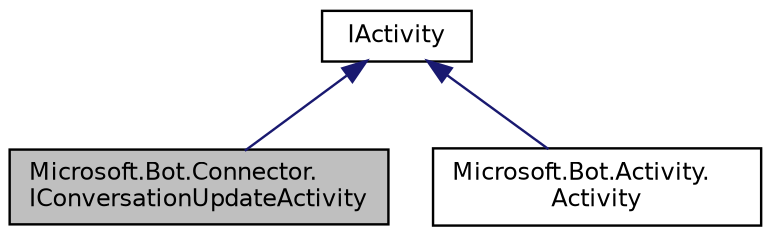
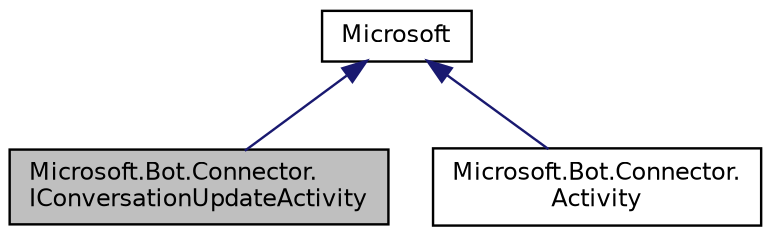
(397, 36) -> (397, 36)
(597, 187) -> (597, 187)
